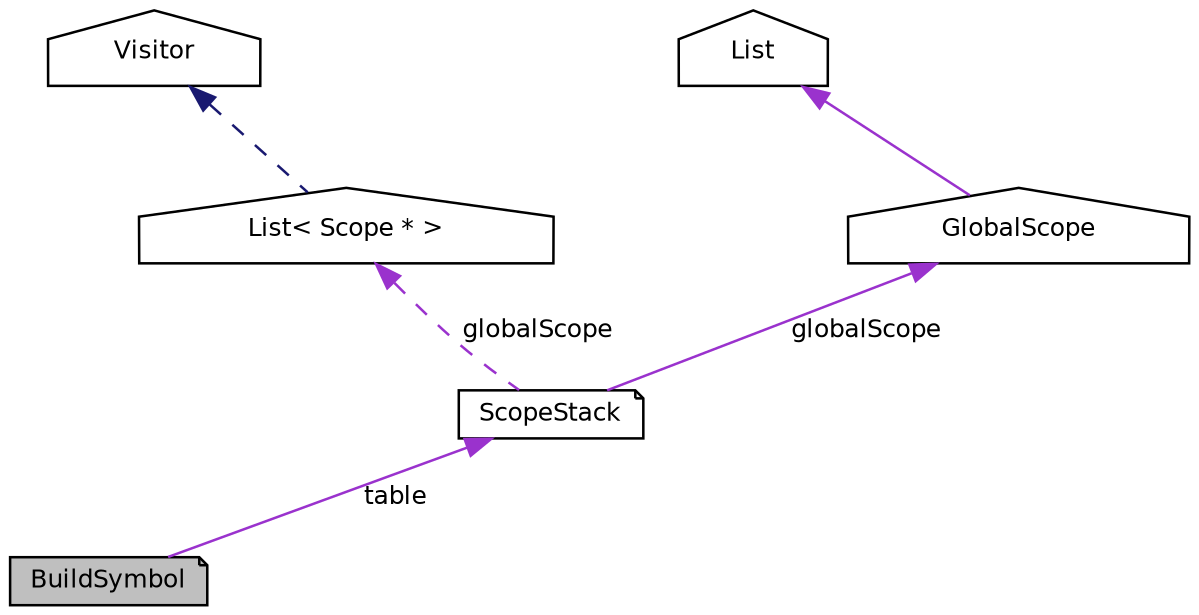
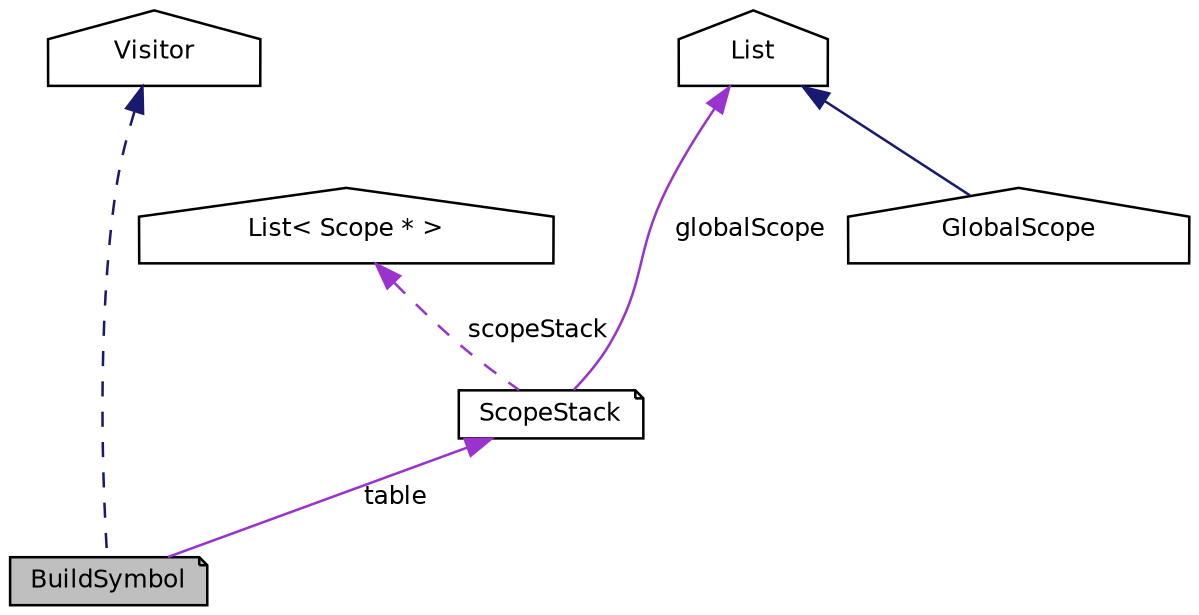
(259, 148) -> (104, 332)
(897, 148) -> (897, 148)
(535, 331) -> (535, 331)
(759, 332) -> (644, 250)
